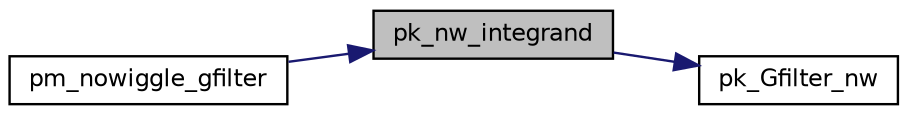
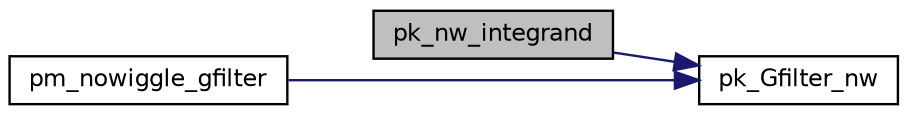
(319, 58) -> (482, 80)
